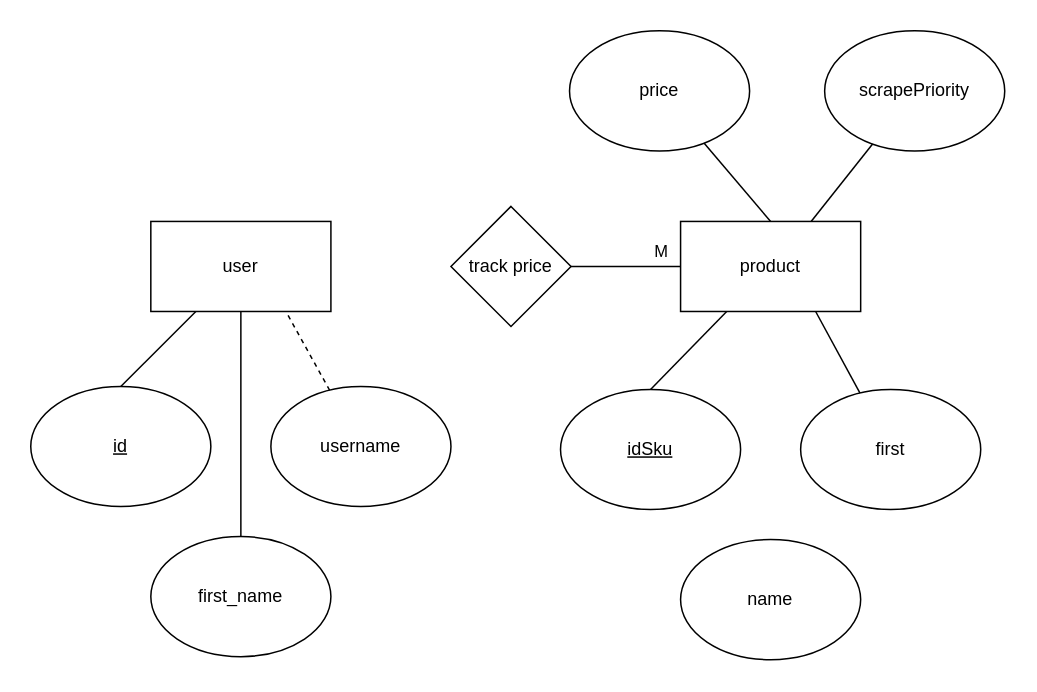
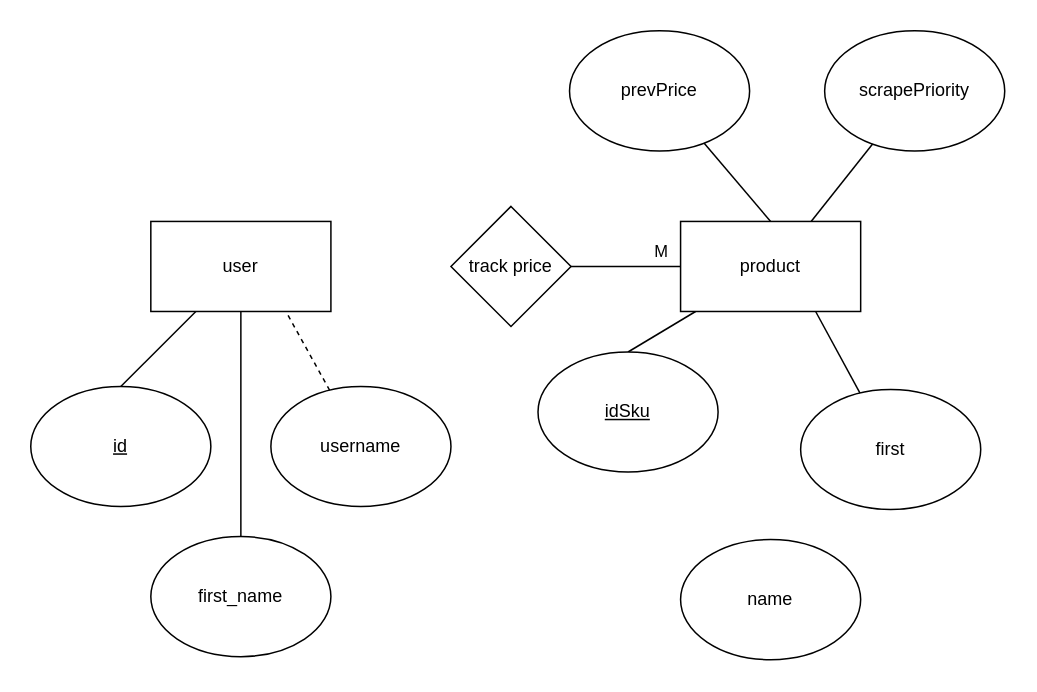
(659, 91) -> (659, 91)
(650, 449) -> (628, 412)
